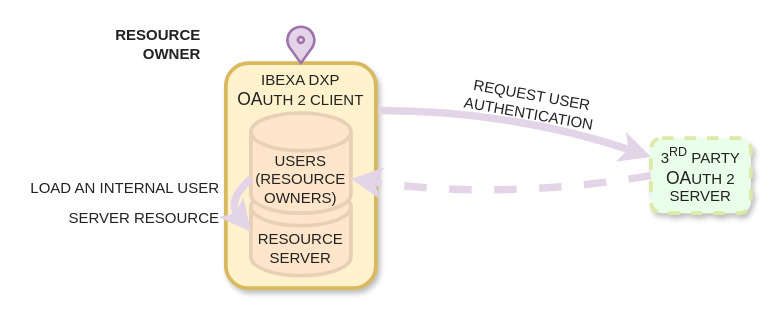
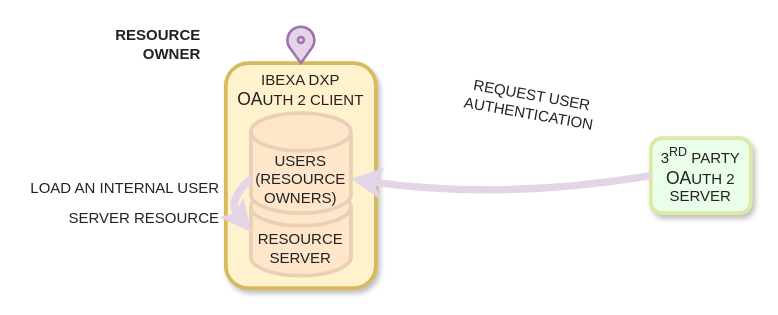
(508, 120) -> none
(701, 176) -> (701, 176)
(617, 181) -> (617, 181)
